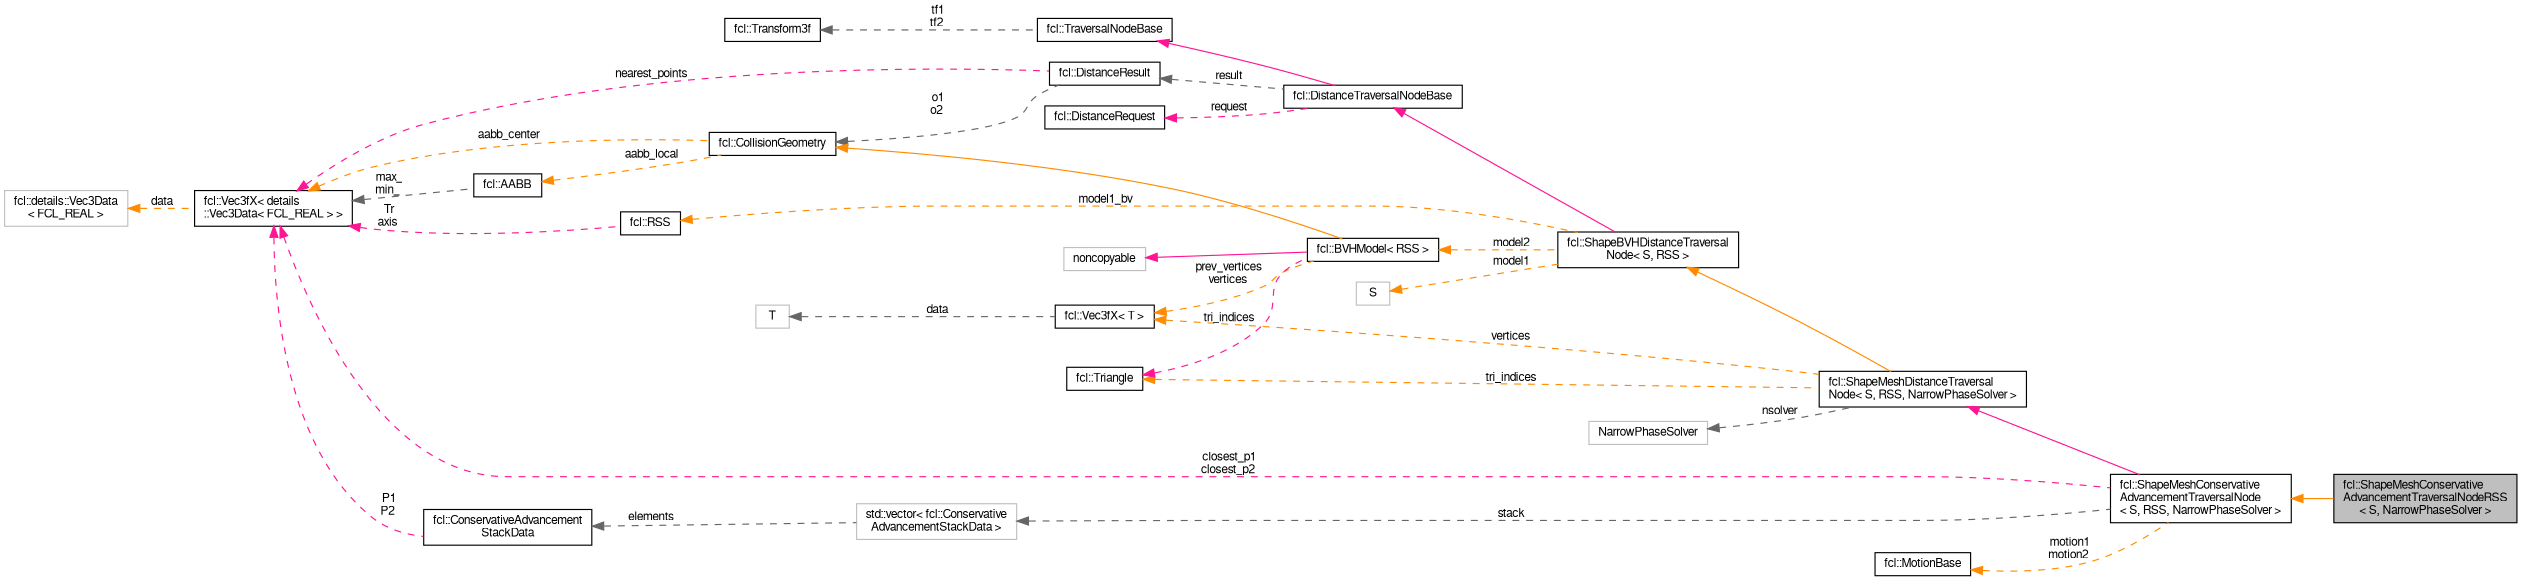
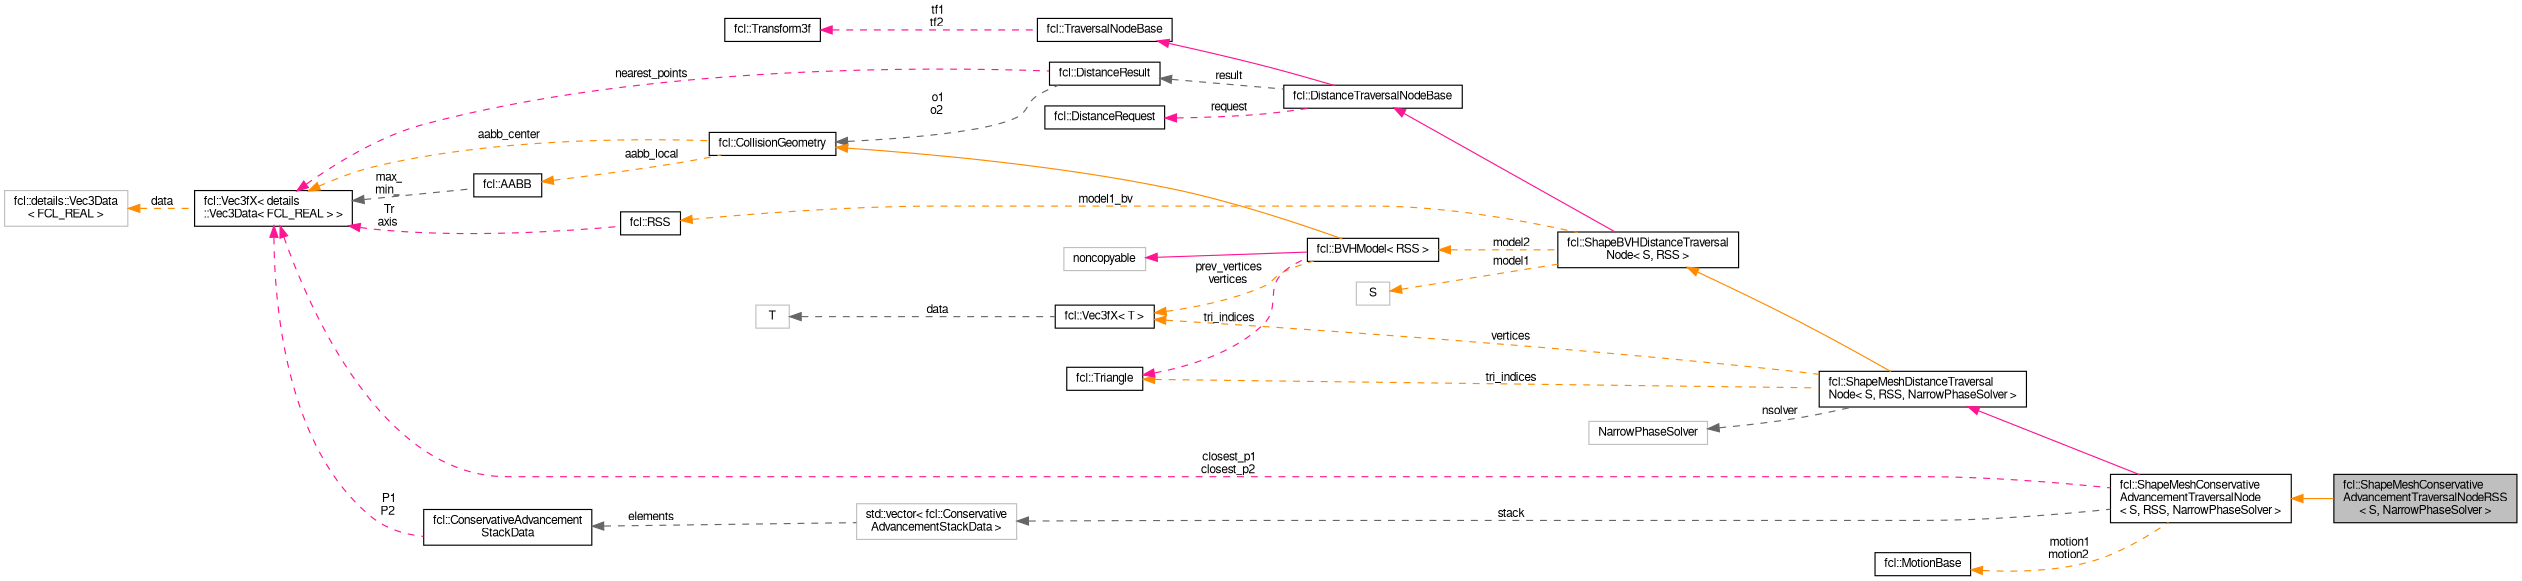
(935, 30) -> (935, 30)
